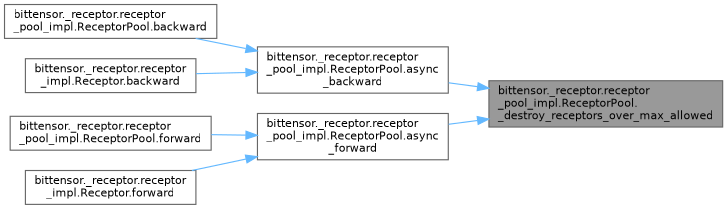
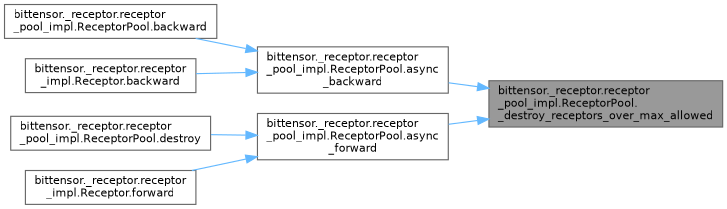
(111, 133) -> (111, 133)
